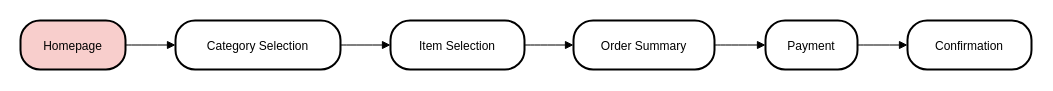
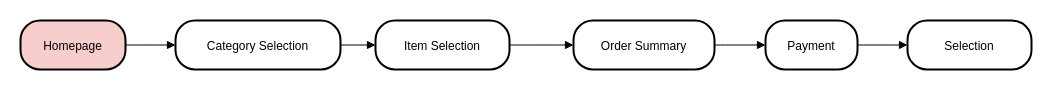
(458, 45) -> (443, 45)
(969, 46) -> (969, 46)
